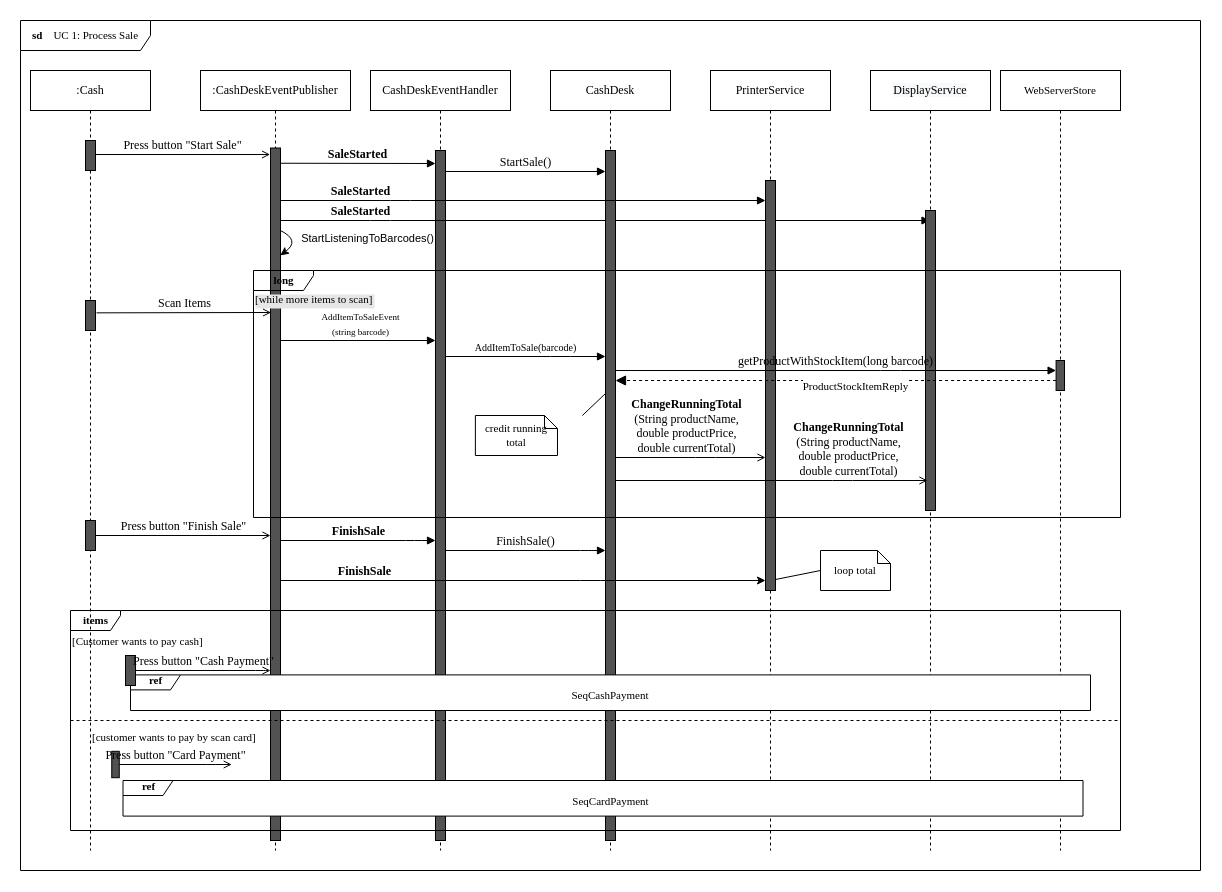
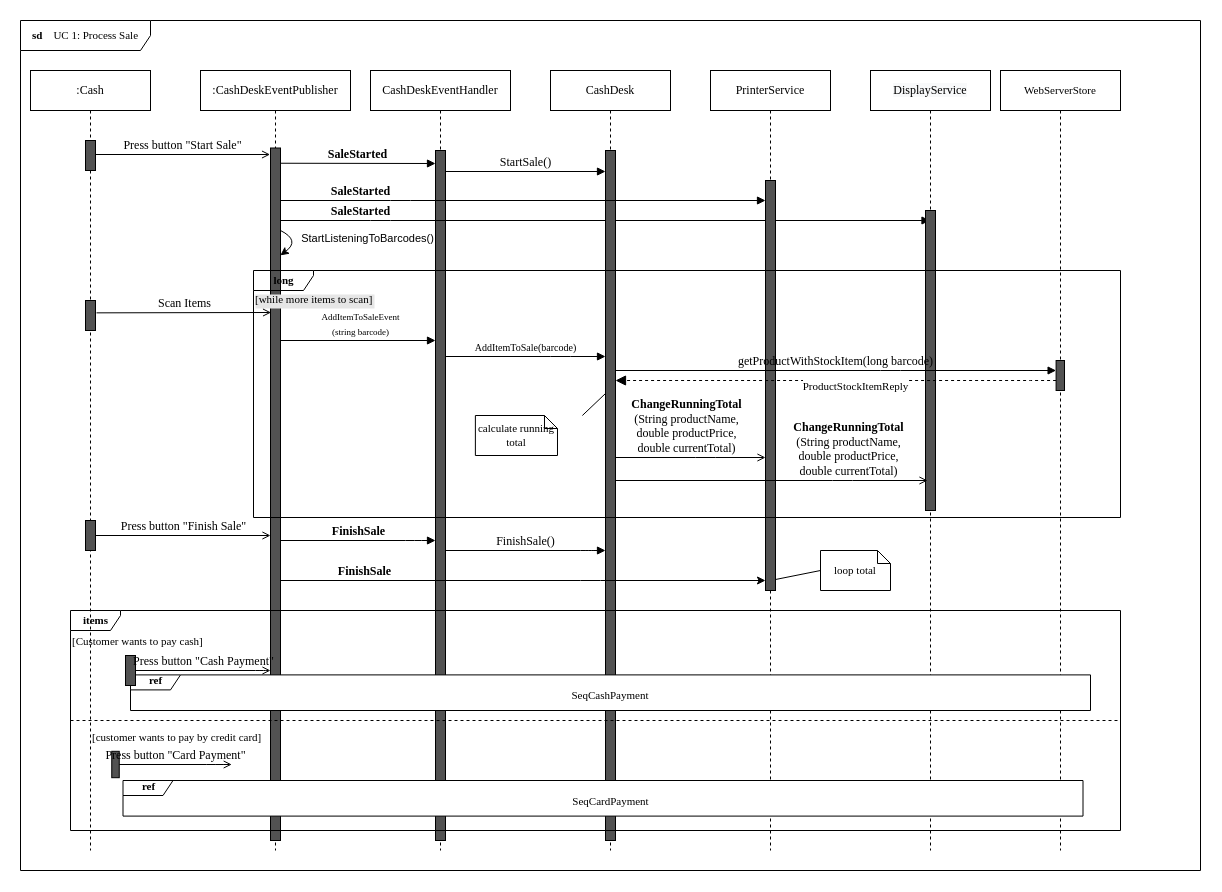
(517, 436) -> (517, 436)
(194, 737) -> (199, 737)
